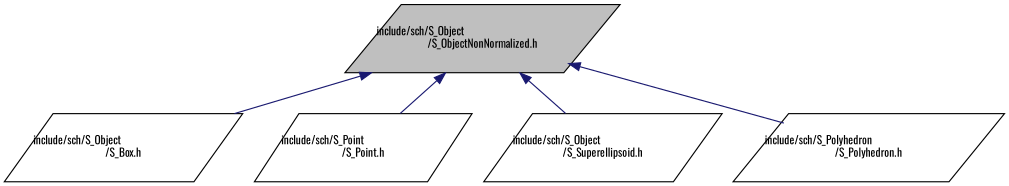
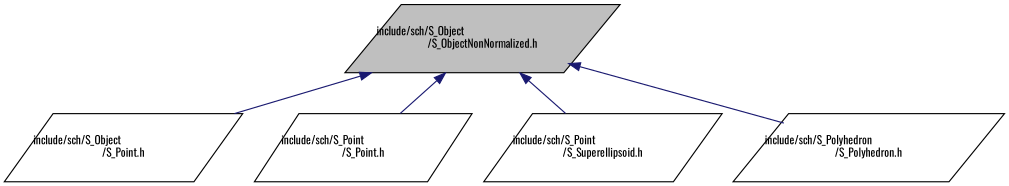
(124, 148) -> (124, 148)
(603, 148) -> (603, 148)
